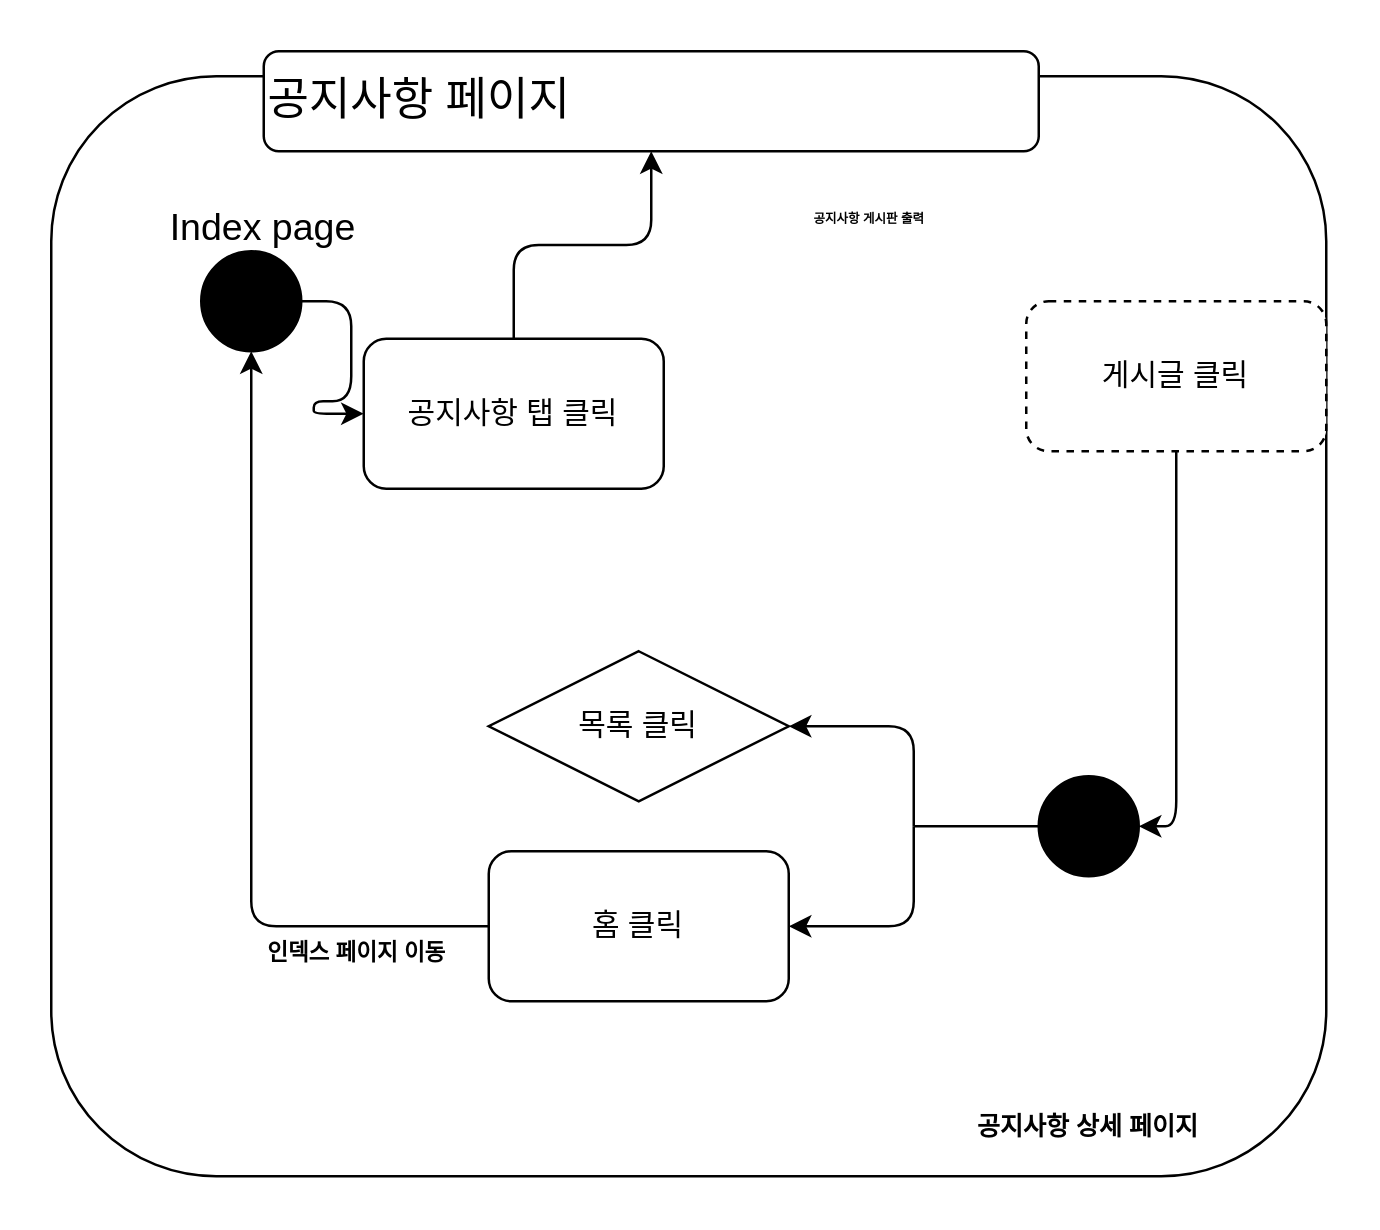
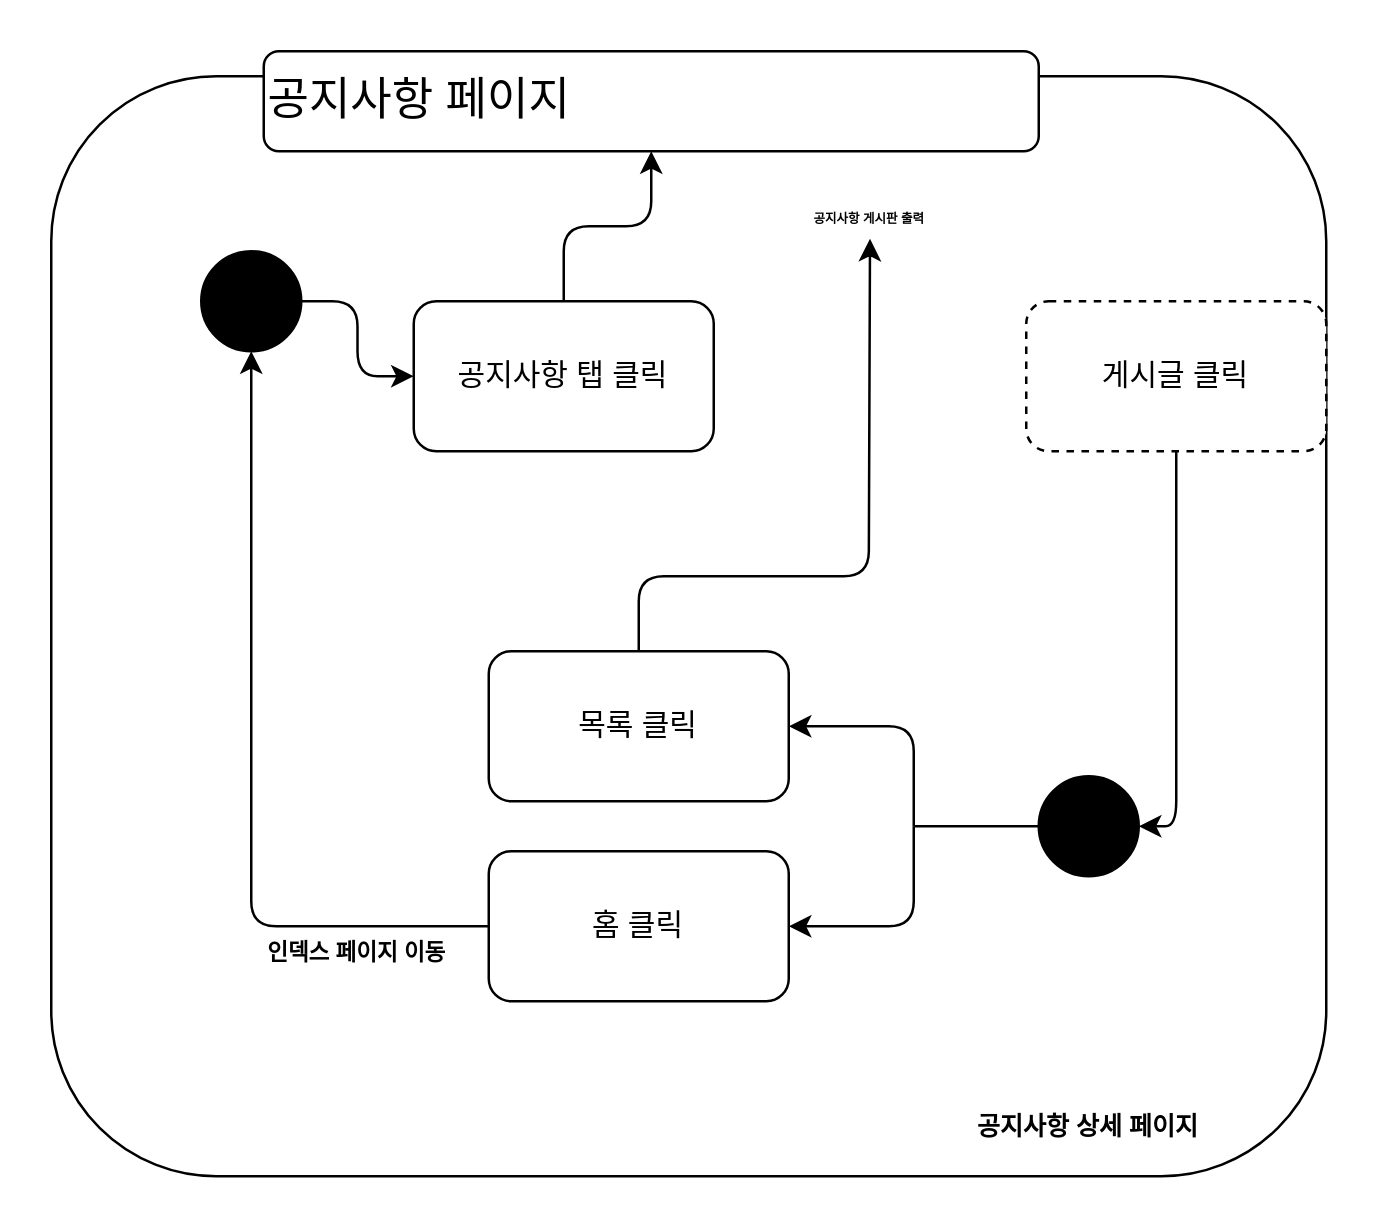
(264, 226) -> none
(514, 414) -> (564, 376)
none -> (869, 552)
(639, 726) -> (639, 726)
